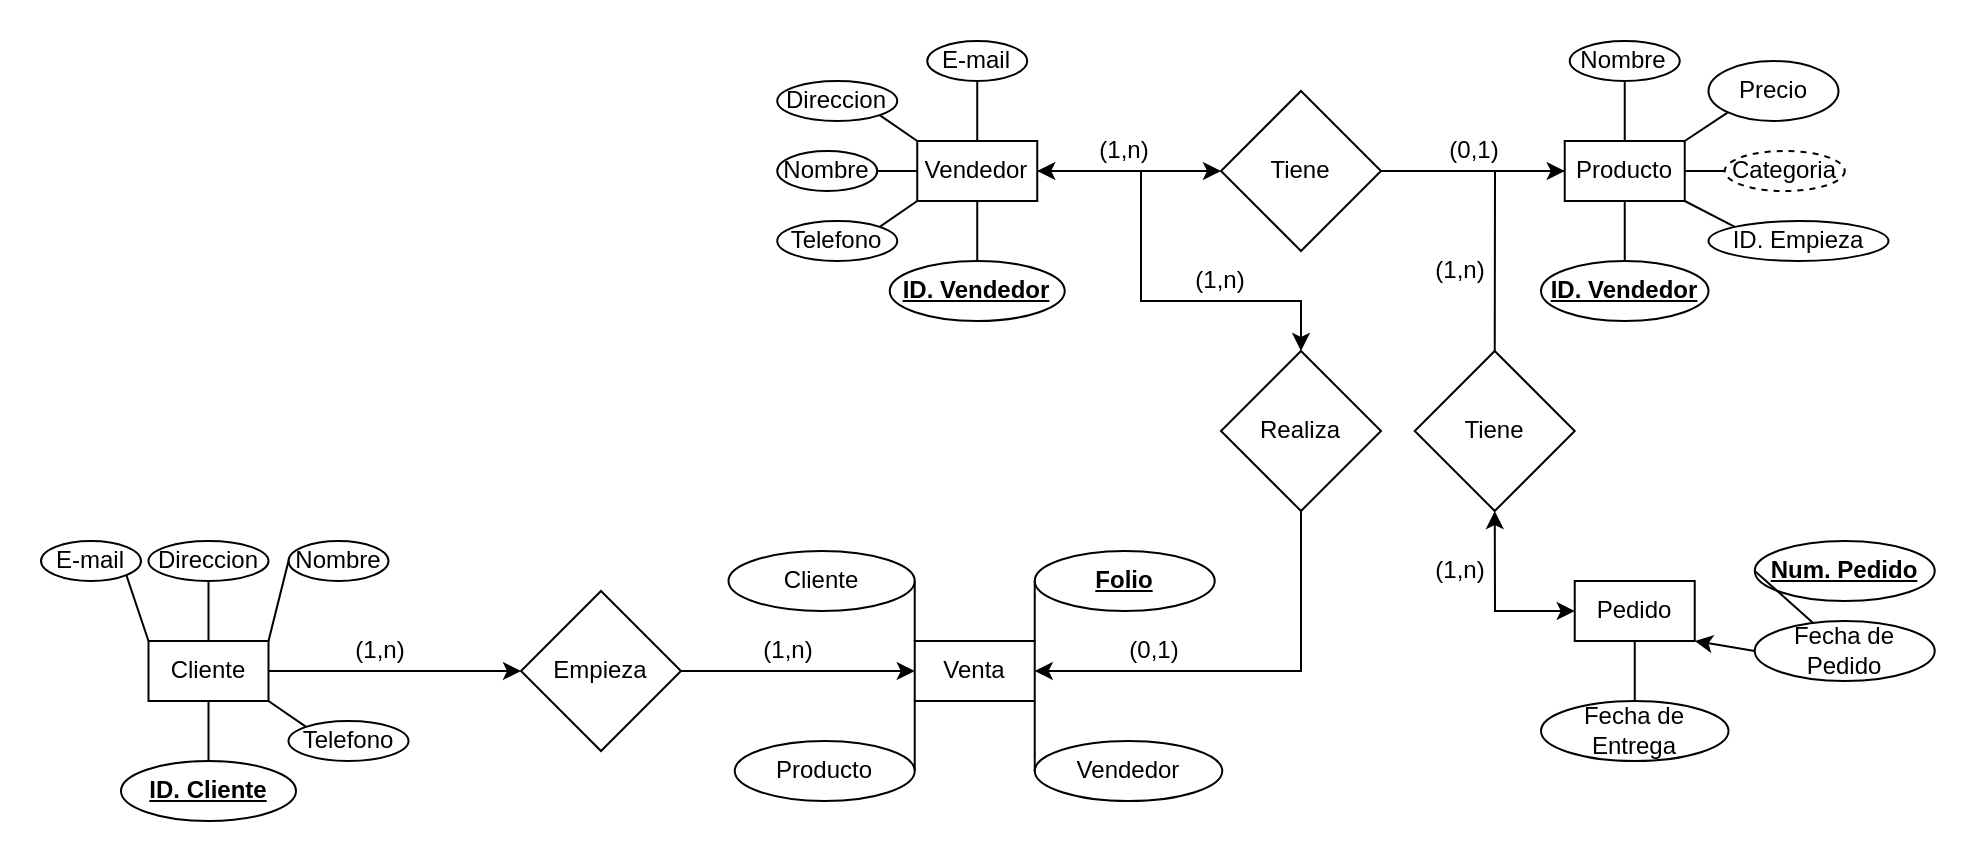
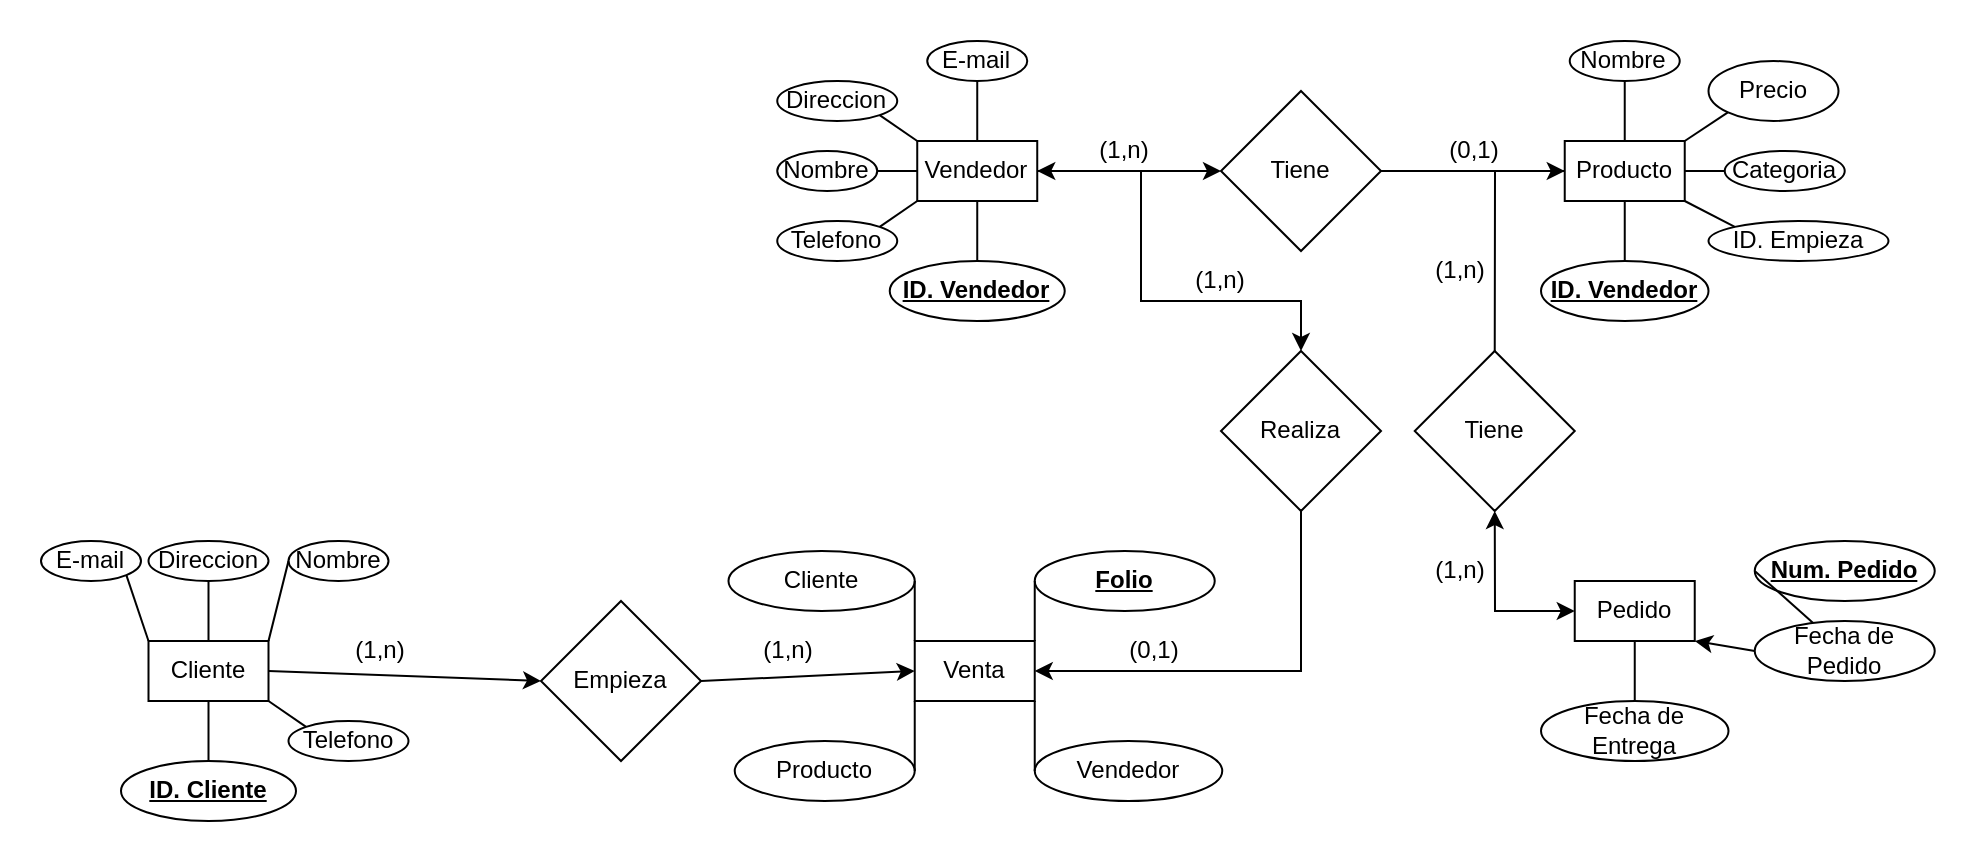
(1785, 171) -> (1785, 171)
(601, 671) -> (621, 681)
